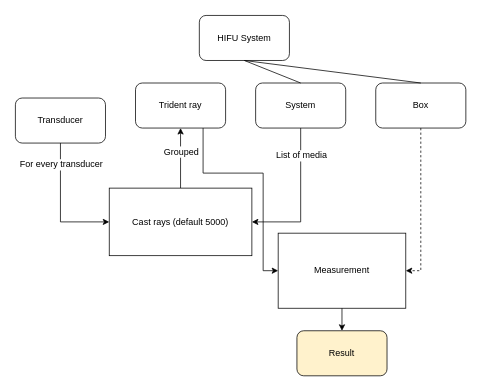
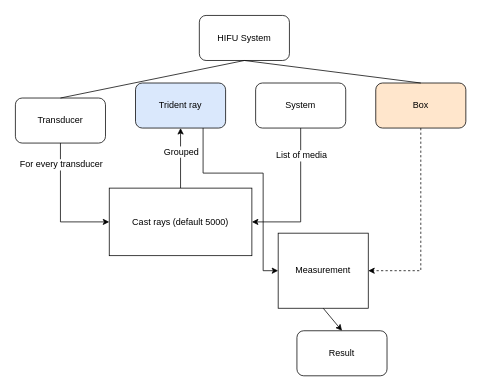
(274, 72) -> none
none -> (152, 79)
(180, 105) -> (180, 105)
(420, 105) -> (420, 105)
(342, 270) -> (323, 270)
(342, 353) -> (342, 353)
